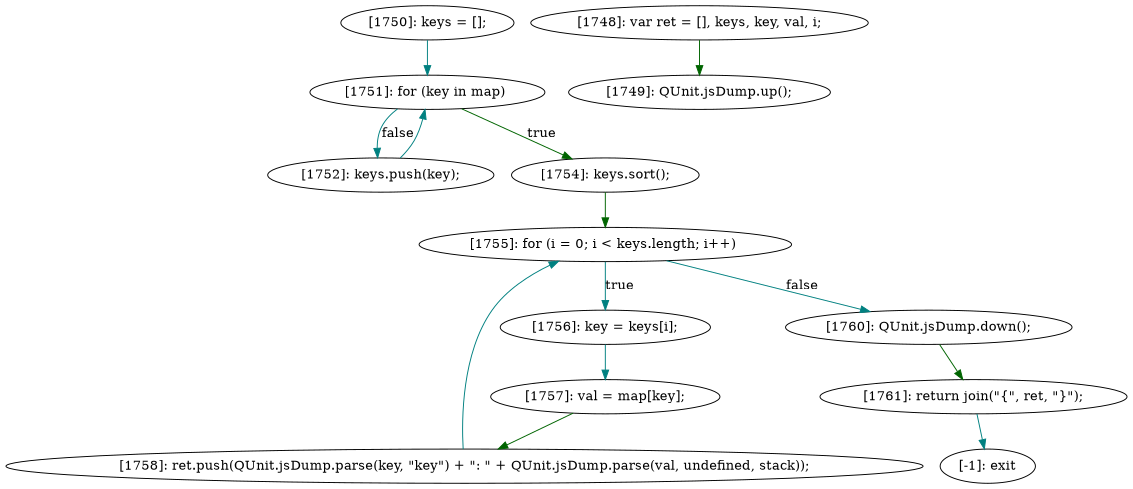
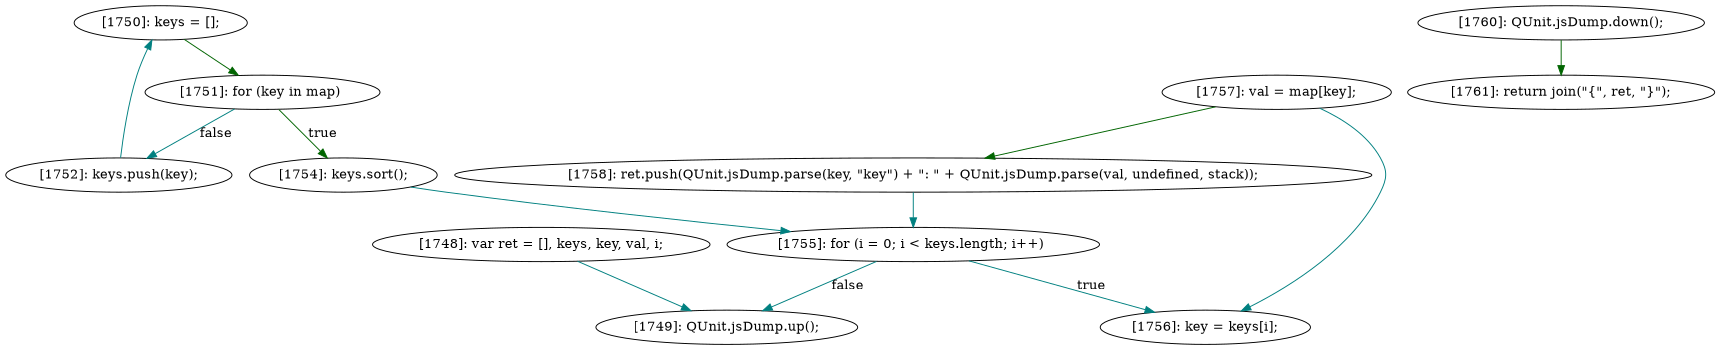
(427, 53) -> (207, 55)
(700, 53) -> (630, 284)
(415, 140) -> (130, 102)
(605, 205) -> (596, 211)
(764, 285) -> (824, 284)
(605, 357) -> (1364, 218)
(988, 466) -> none
